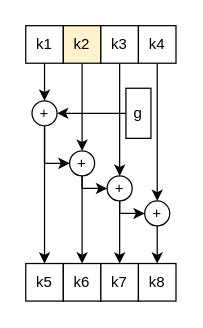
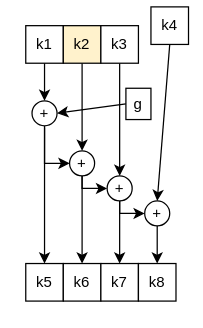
(157, 44) -> (169, 26)
(138, 113) -> (138, 104)
